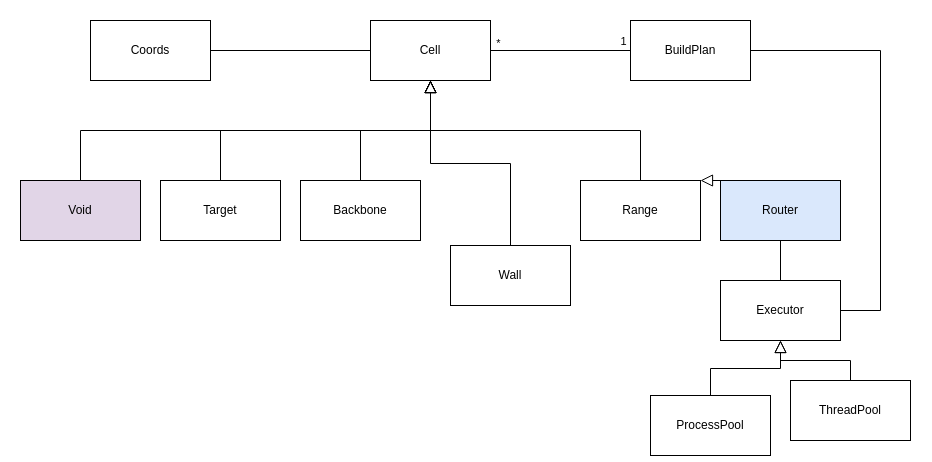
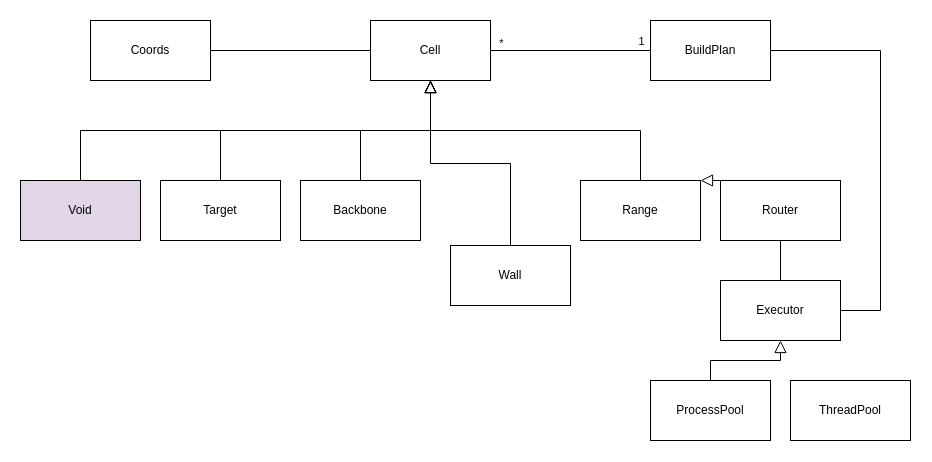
(691, 51) -> (711, 51)
(781, 211) -> (781, 211)
(827, 361) -> none
(711, 426) -> (711, 411)
